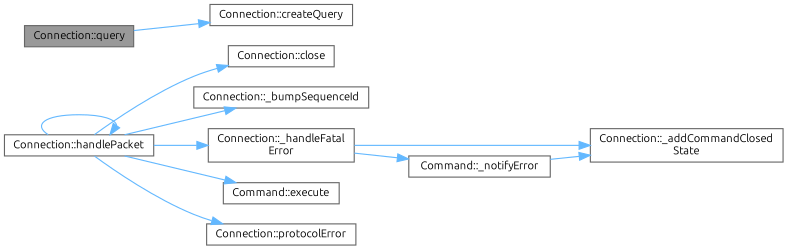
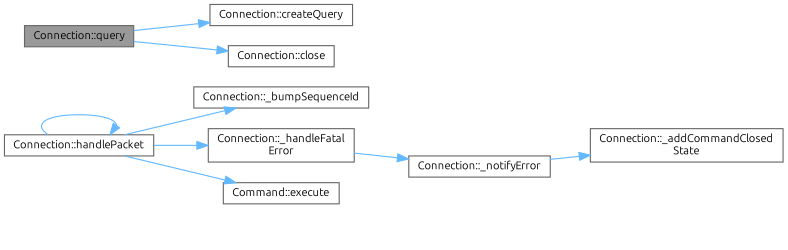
(153, 96) -> (175, 46)
(467, 145) -> none
(480, 167) -> (480, 167)
(281, 234) -> none
